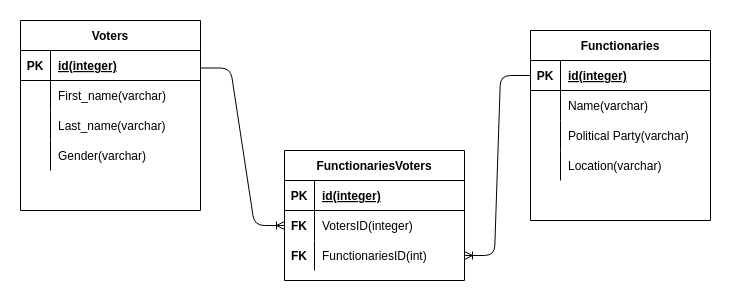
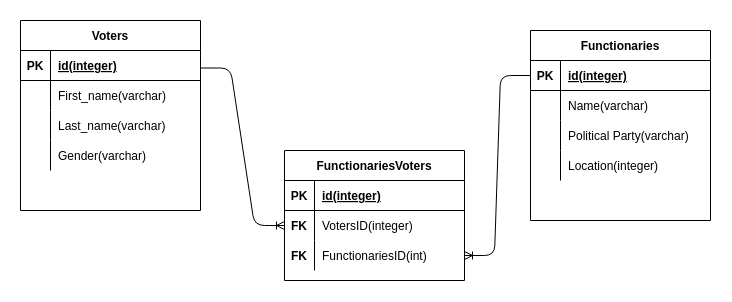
(624, 166) -> (622, 166)
